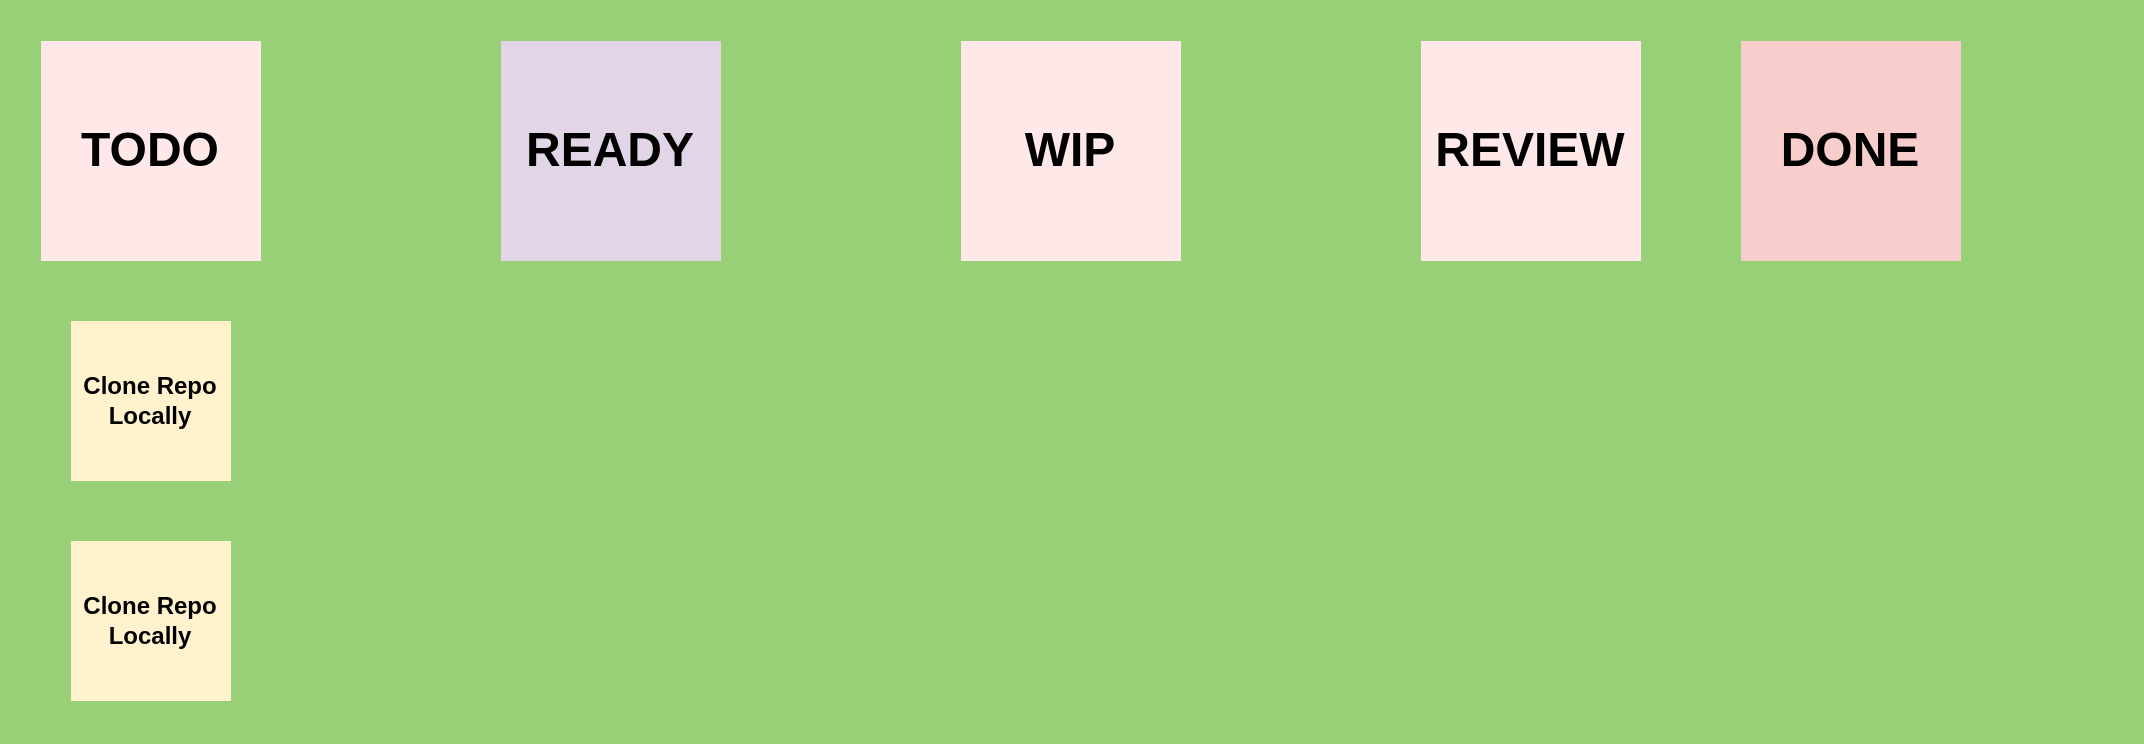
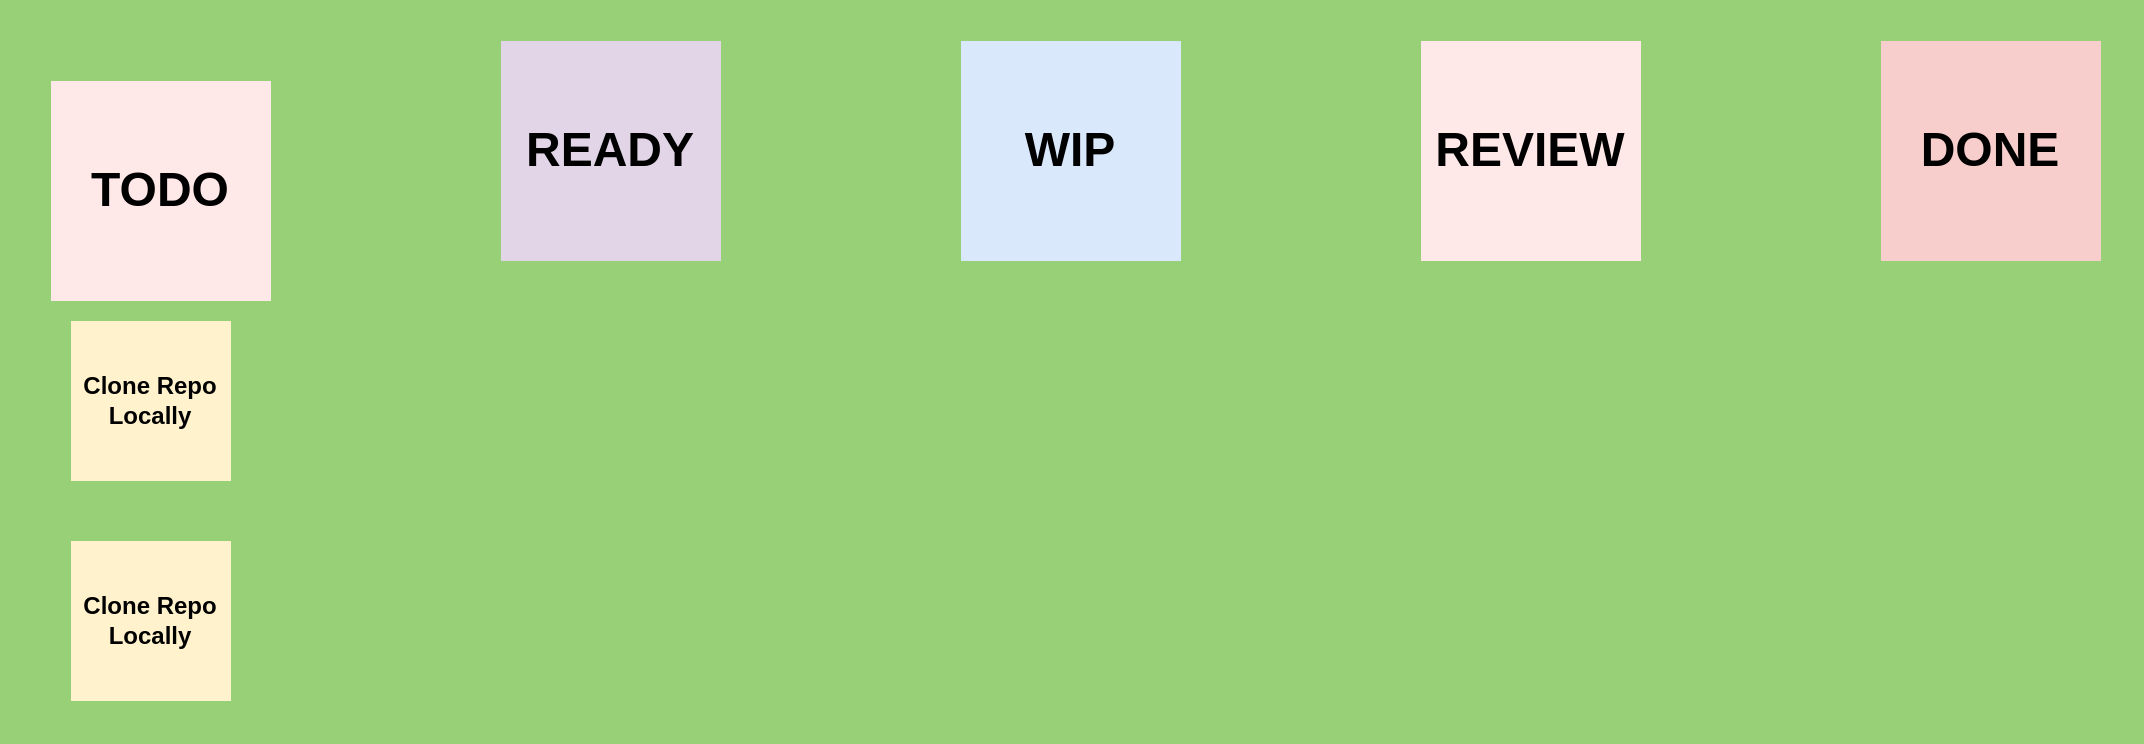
(151, 151) -> (161, 191)
(1071, 151) -> (1071, 151)
(1851, 151) -> (1991, 151)
